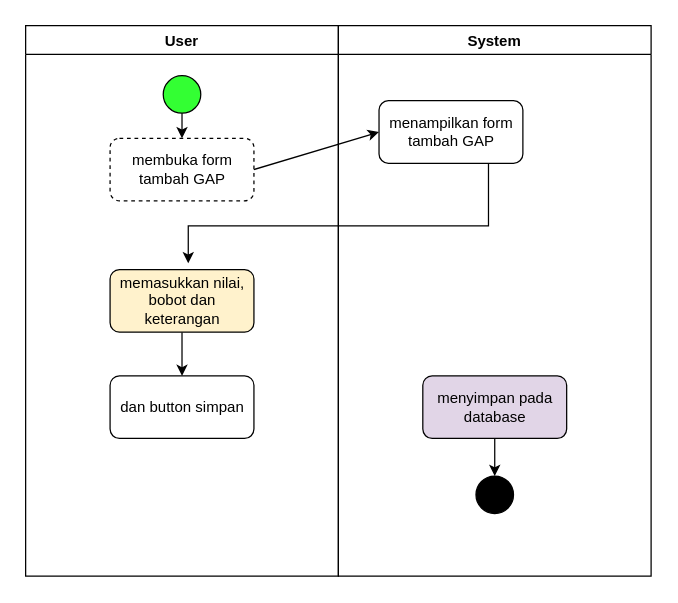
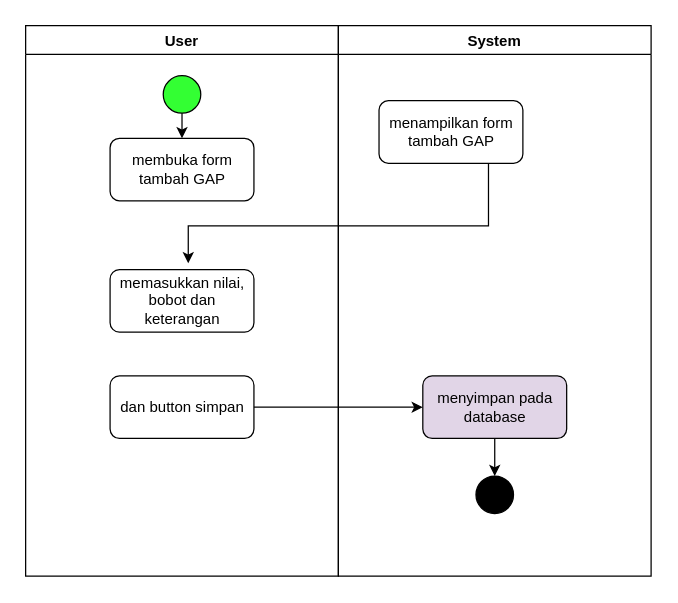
(312, 152) -> none
(182, 169) -> (182, 169)
(182, 301) -> (182, 301)
(182, 356) -> none
none -> (334, 407)
